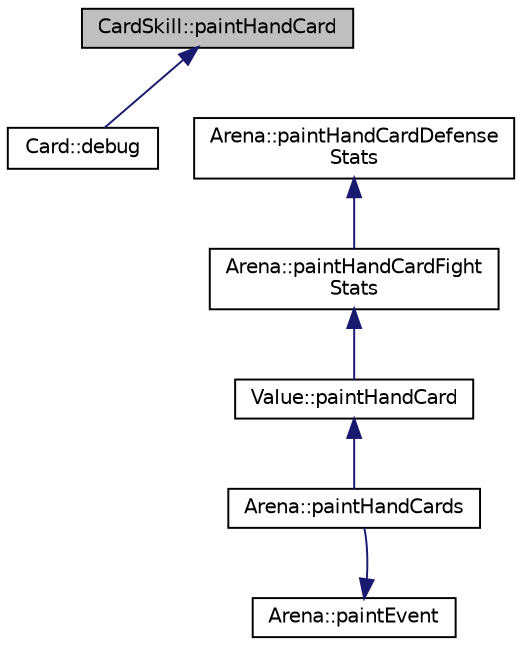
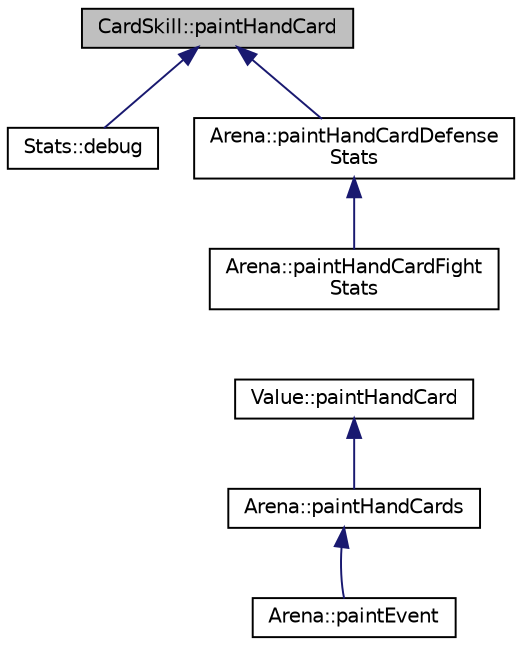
none -> (287, 89)
(83, 148) -> (83, 148)
(354, 354) -> none
(367, 553) -> (341, 573)
